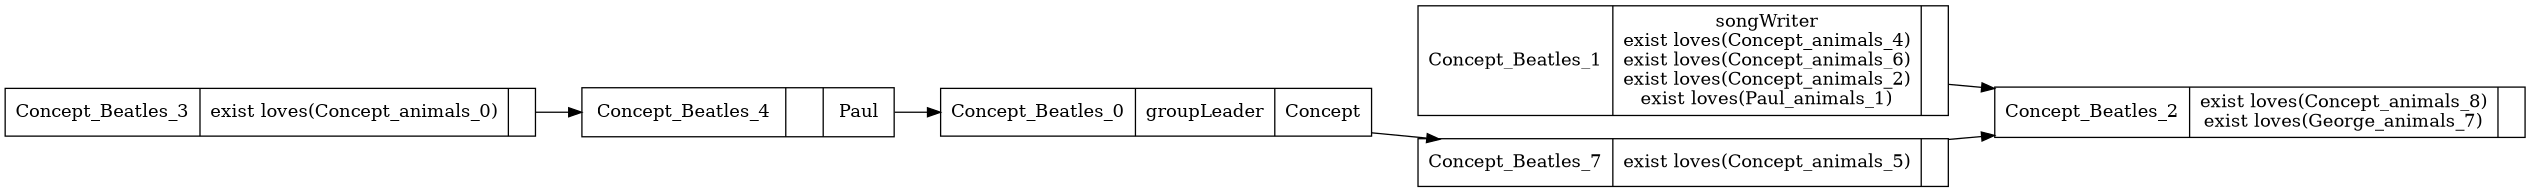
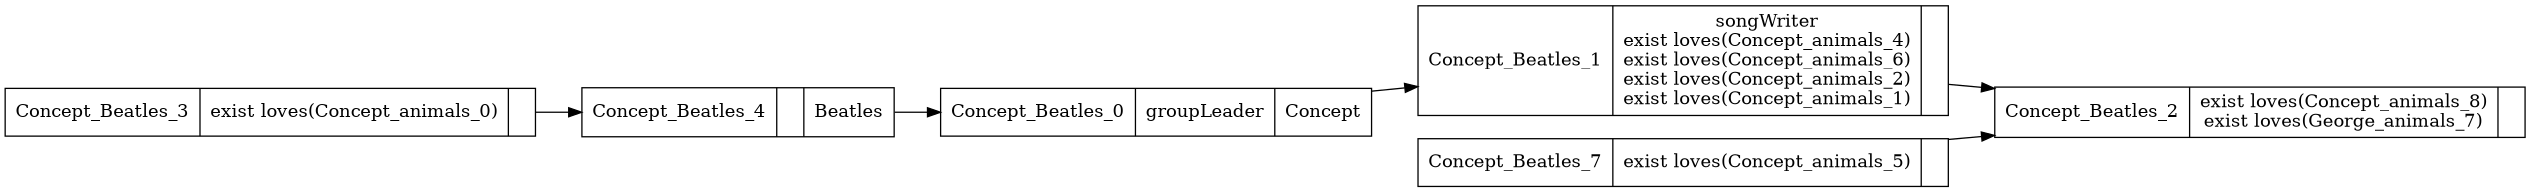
(1767, 99) -> (1767, 99)
(859, 112) -> (849, 112)
(1399, 135) -> (1388, 90)
